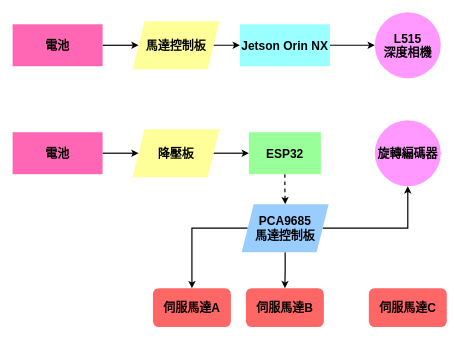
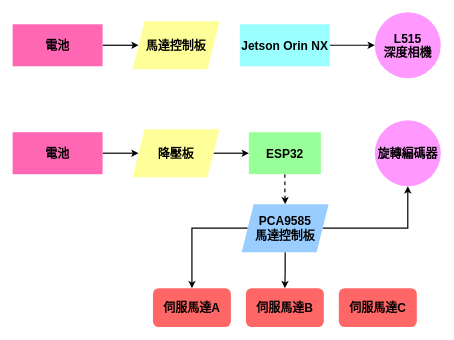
(227, 45) -> none
(285, 228) -> (285, 228)
(408, 308) -> (378, 308)
